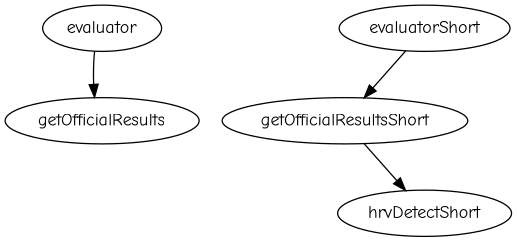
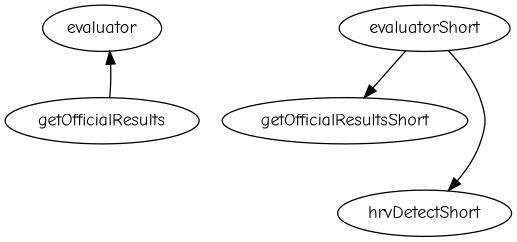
(94, 68) -> (111, 81)
(381, 162) -> (484, 114)
